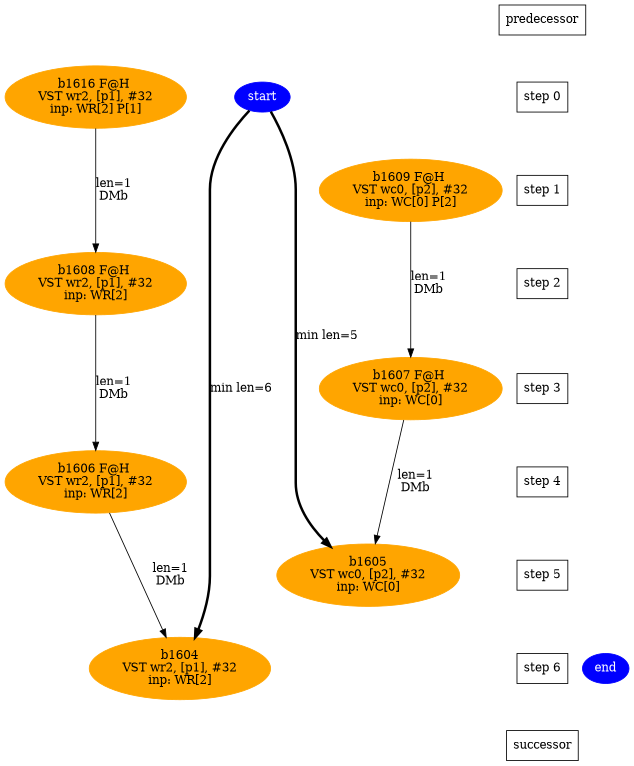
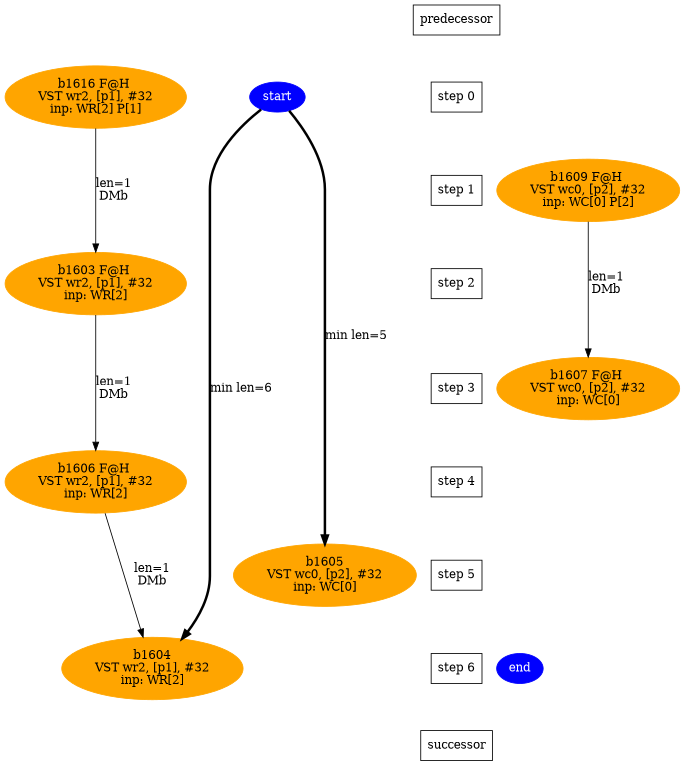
(96, 284) -> (96, 284)
(390, 478) -> none
